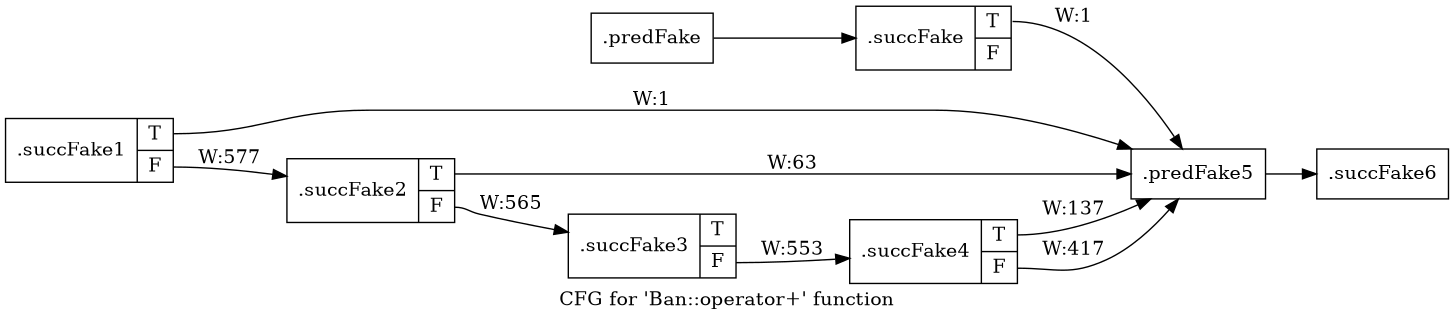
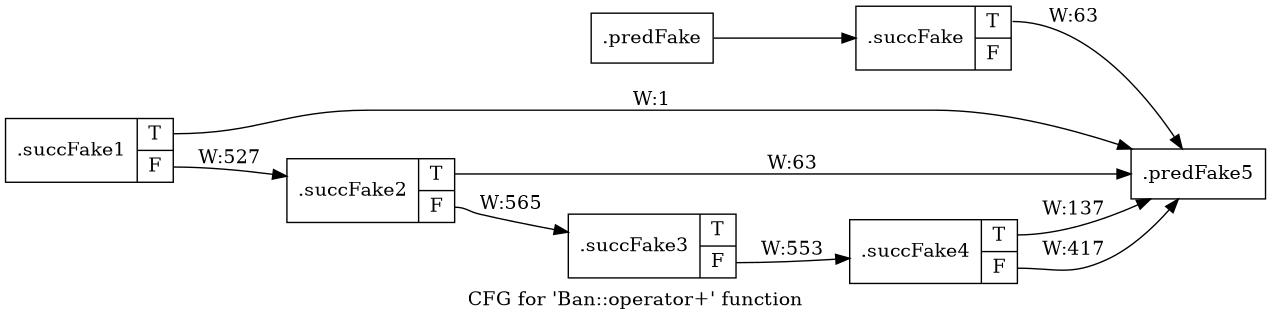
(1074, 17) -> (1074, 17)
(230, 158) -> (230, 158)
(1383, 174) -> none
